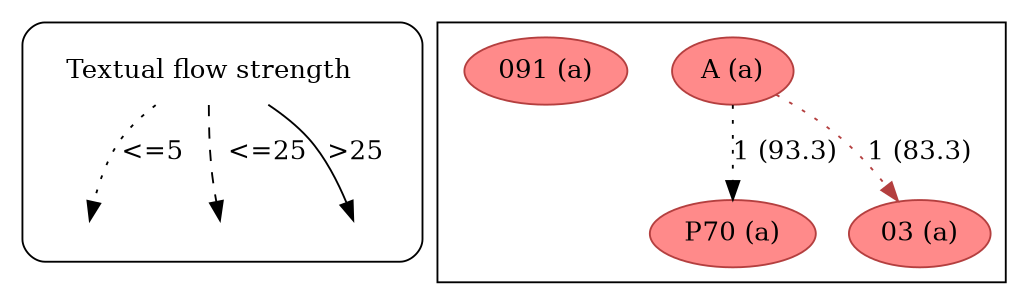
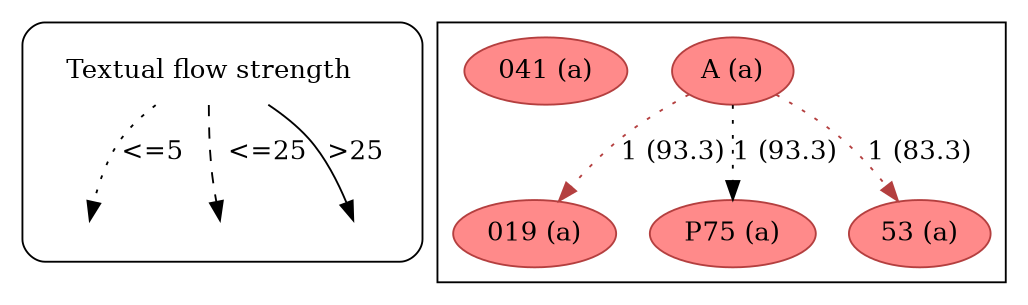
(546, 71) -> (546, 71)
none -> (535, 234)
(733, 234) -> (733, 234)
(920, 234) -> (920, 234)
